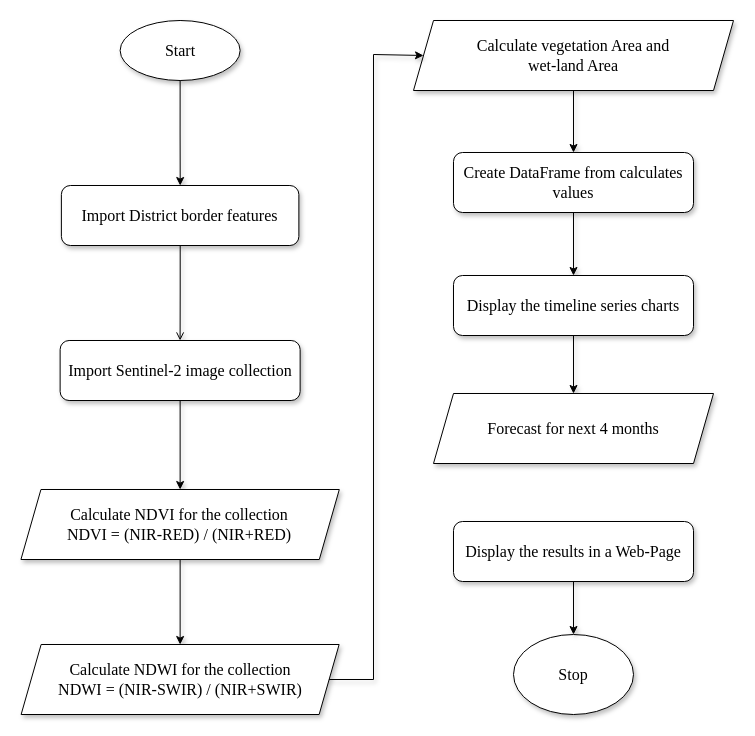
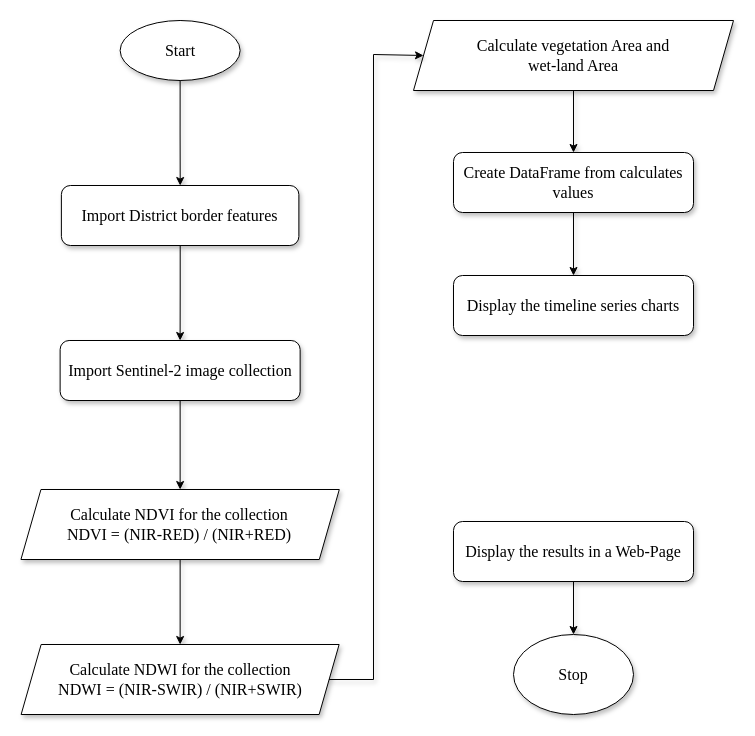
(180, 334) -> (180, 332)
(574, 361) -> none
(574, 429) -> none
